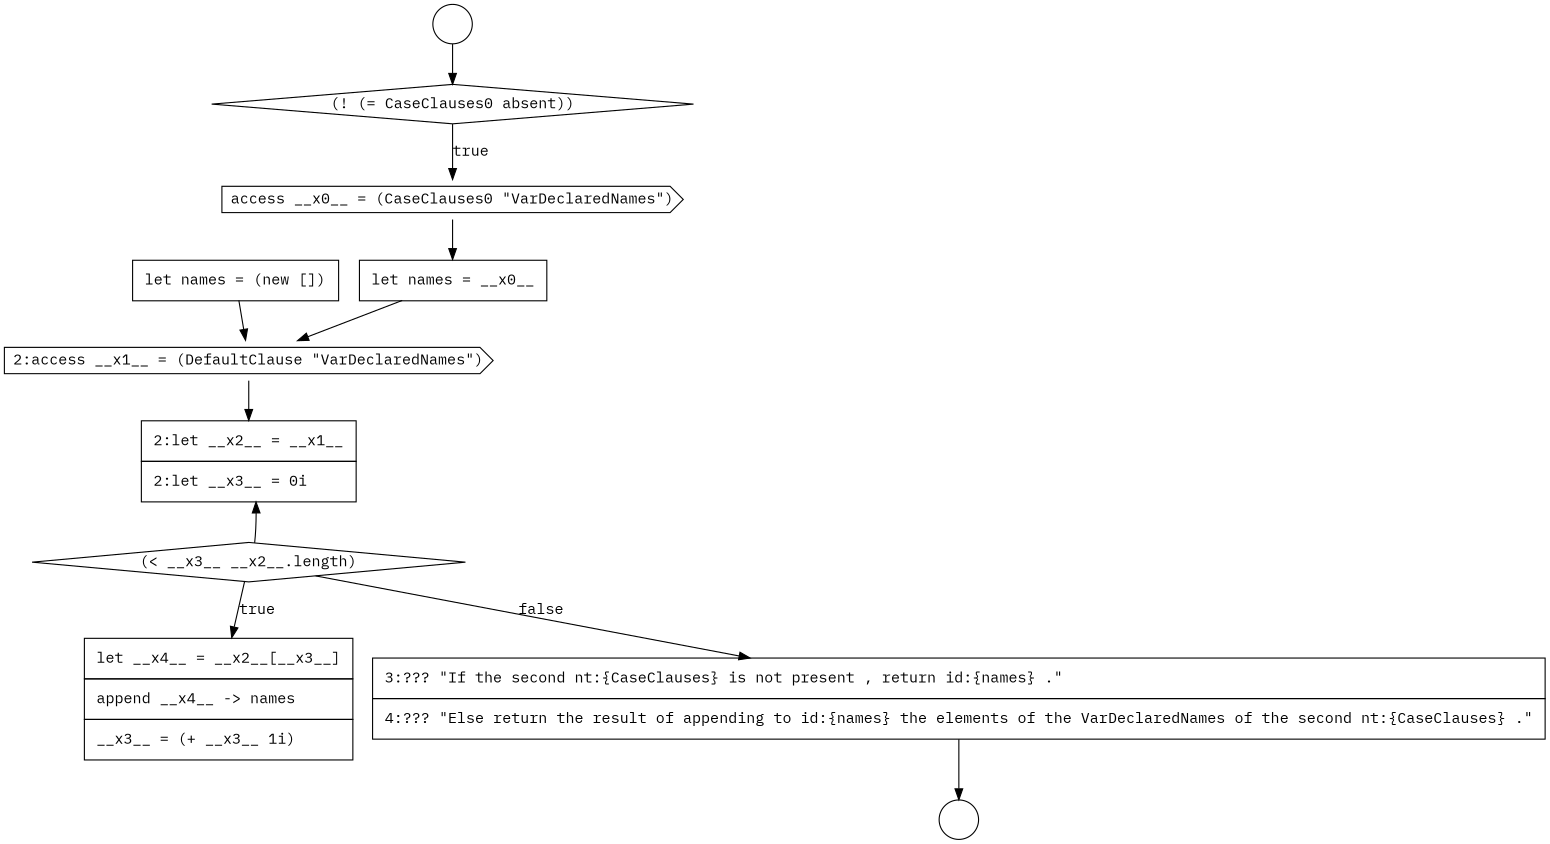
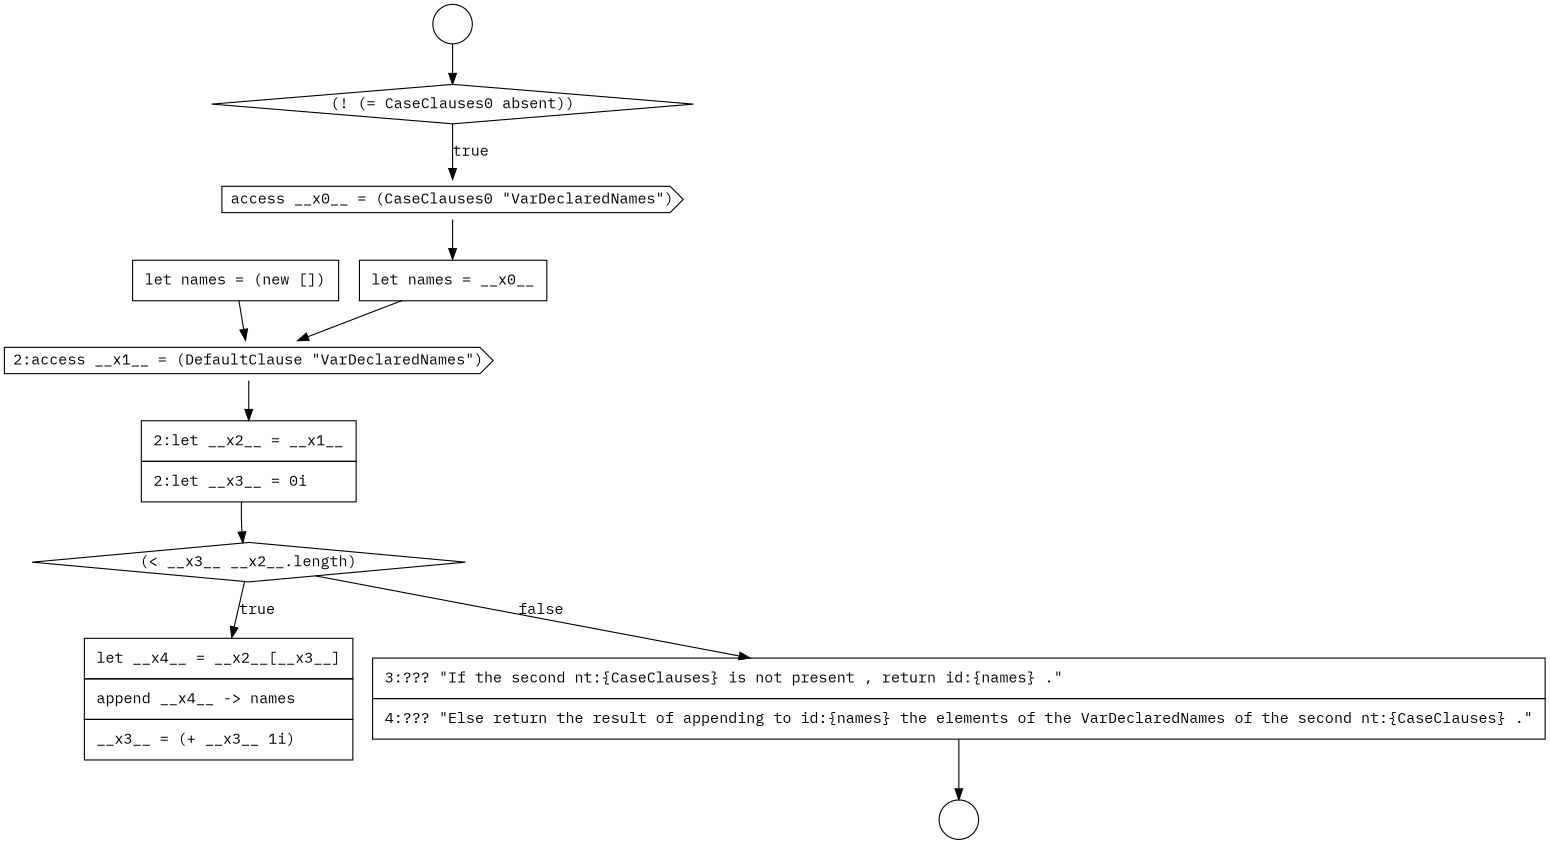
(256, 528) -> (241, 517)
